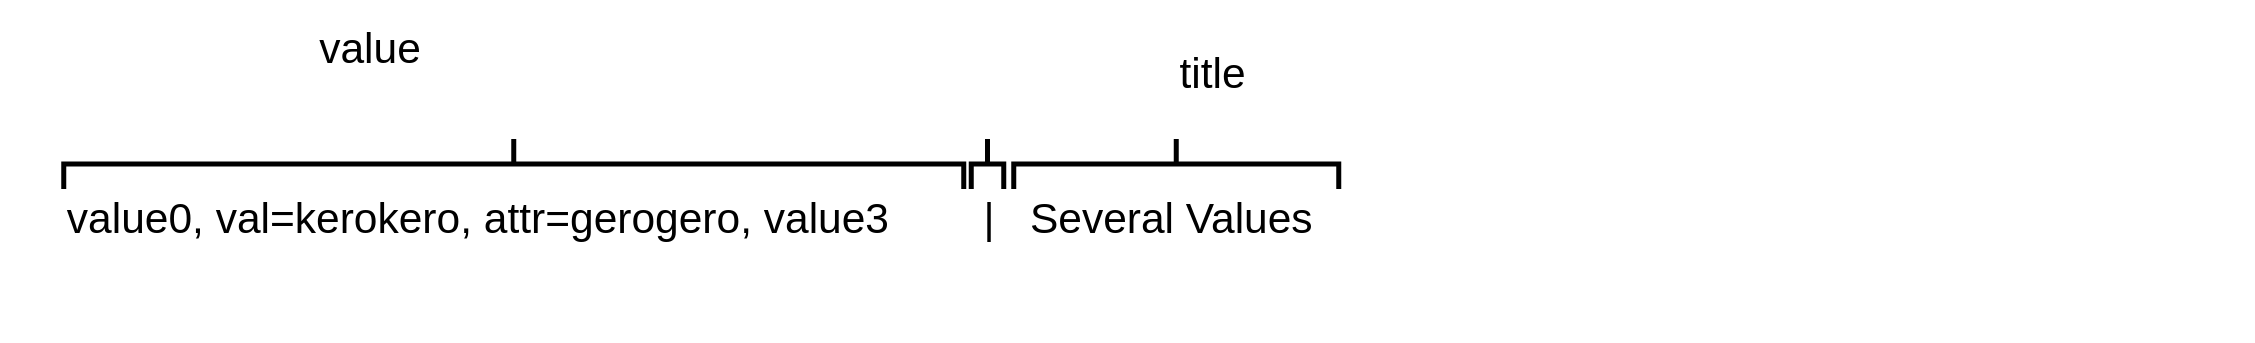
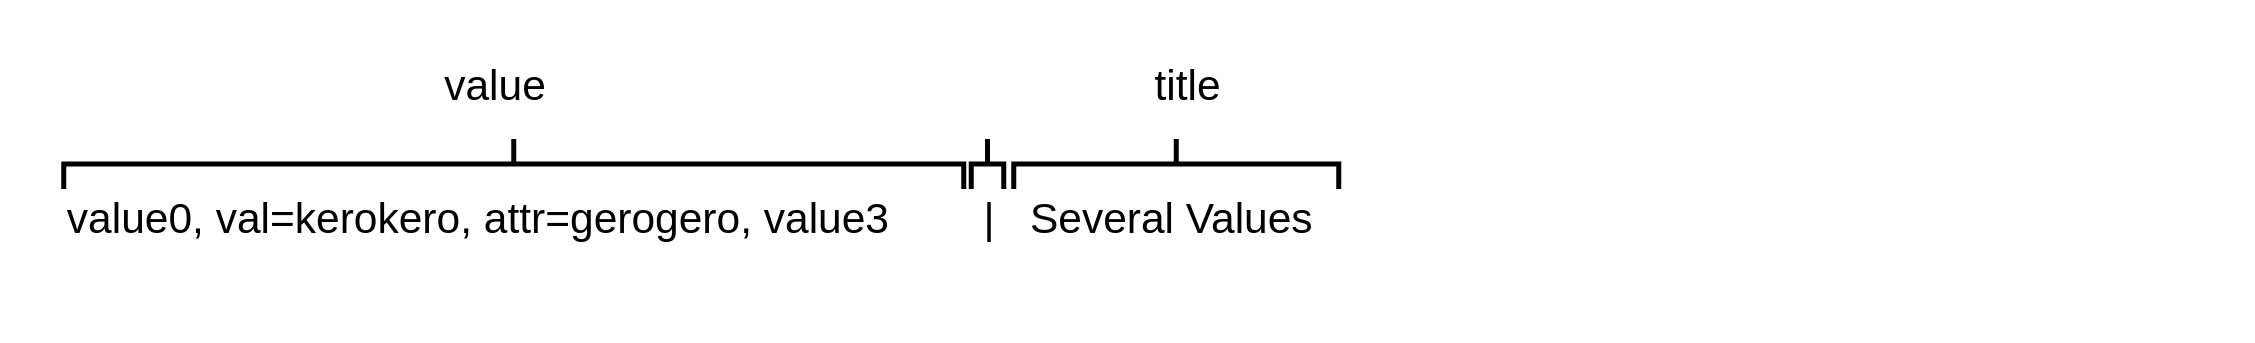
(370, 51) -> (495, 89)
(1214, 76) -> (1189, 89)
